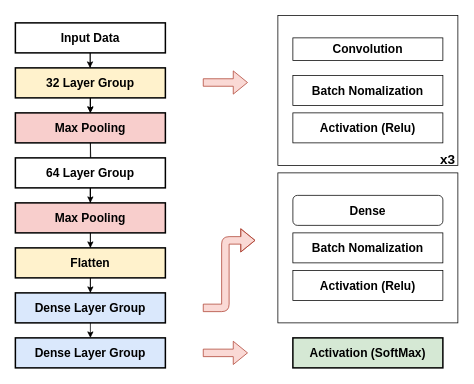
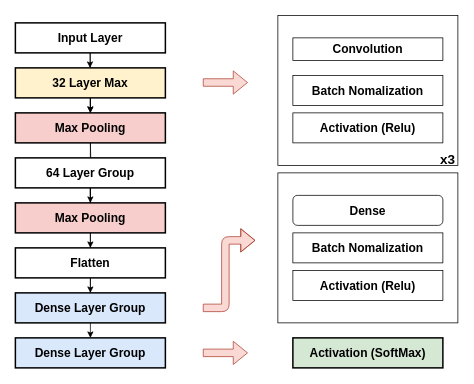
(90, 38) -> (90, 38)
(90, 83) -> (90, 83)
(90, 263) -> (90, 263)
